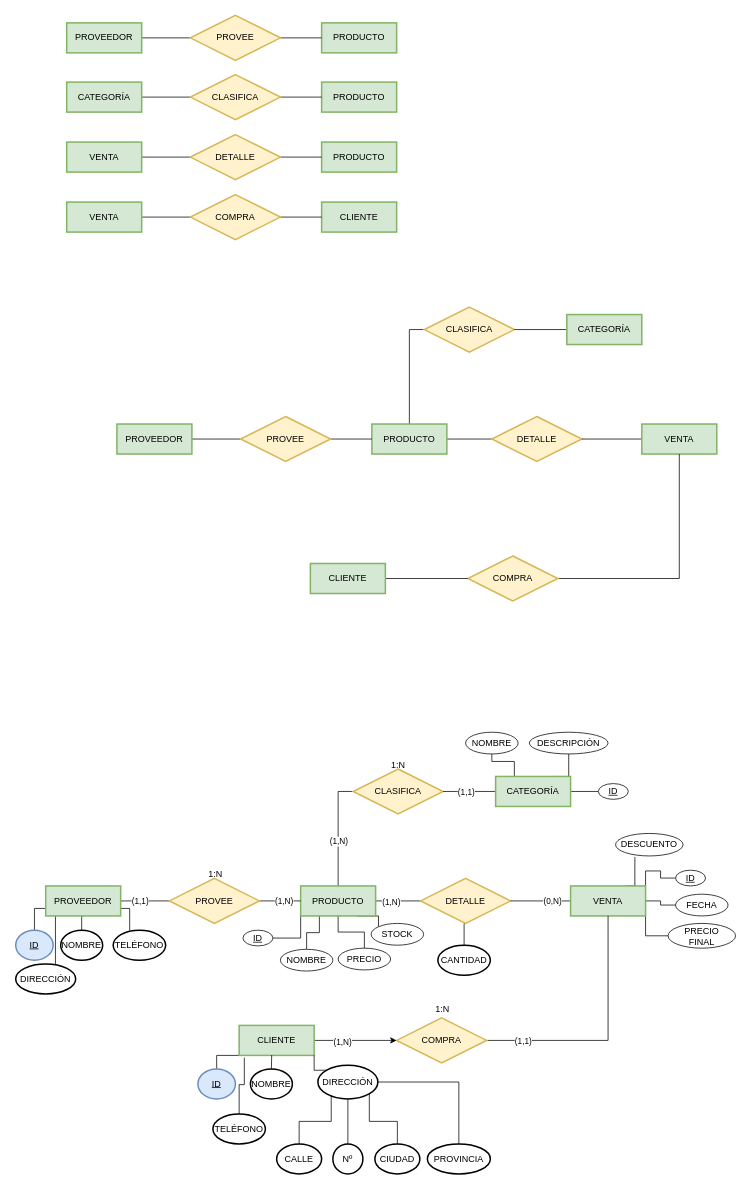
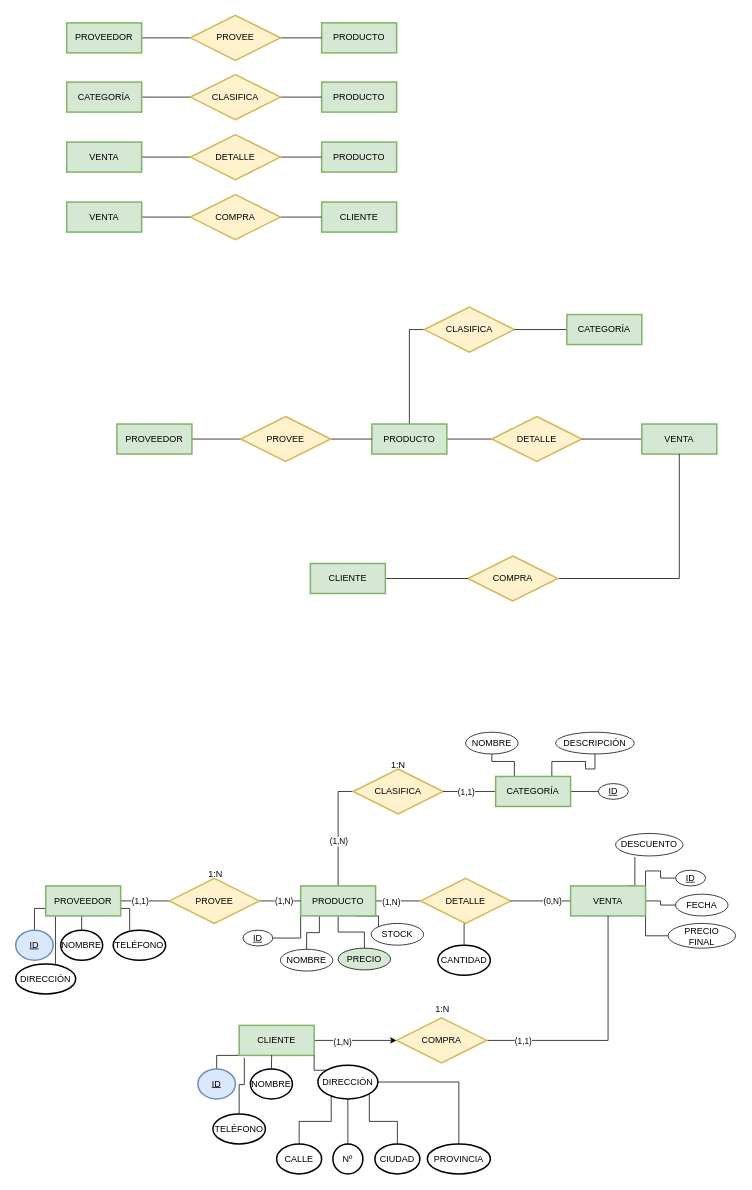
(569, 743) -> (595, 743)
(364, 959) -> (364, 959)
